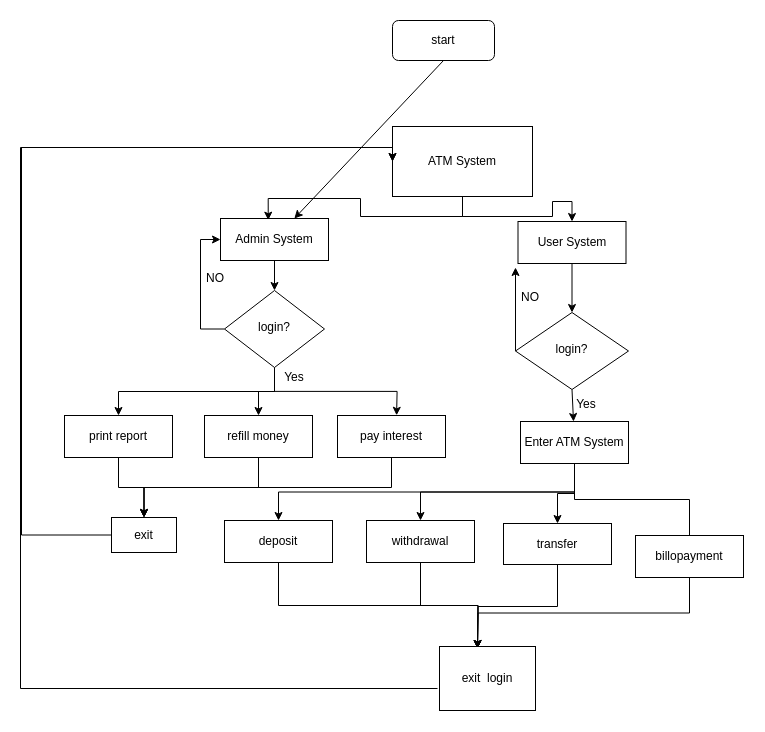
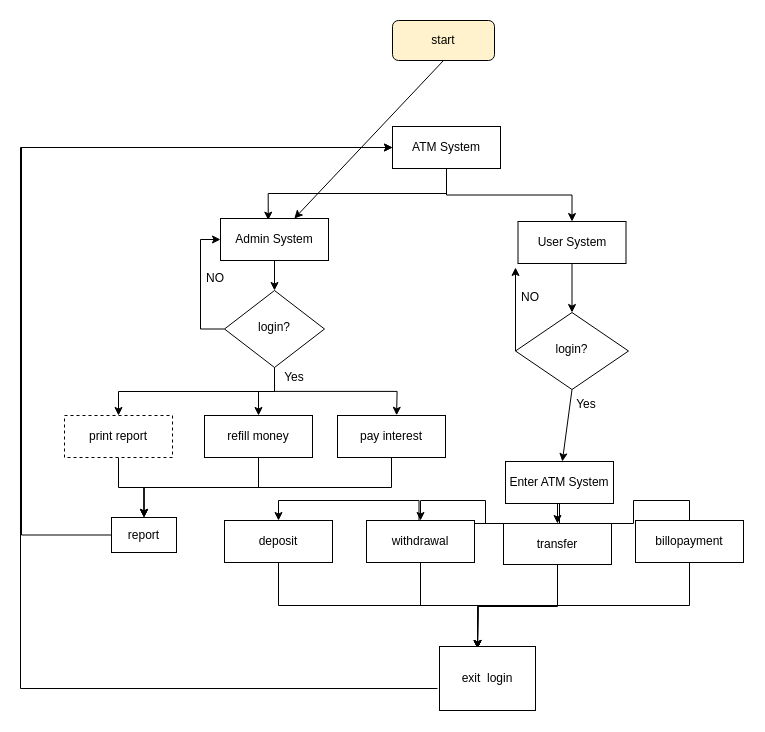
(444, 41) -> (444, 41)
(463, 162) -> (447, 148)
(119, 437) -> (119, 437)
(575, 443) -> (560, 483)
(144, 536) -> (144, 536)
(690, 557) -> (690, 542)
